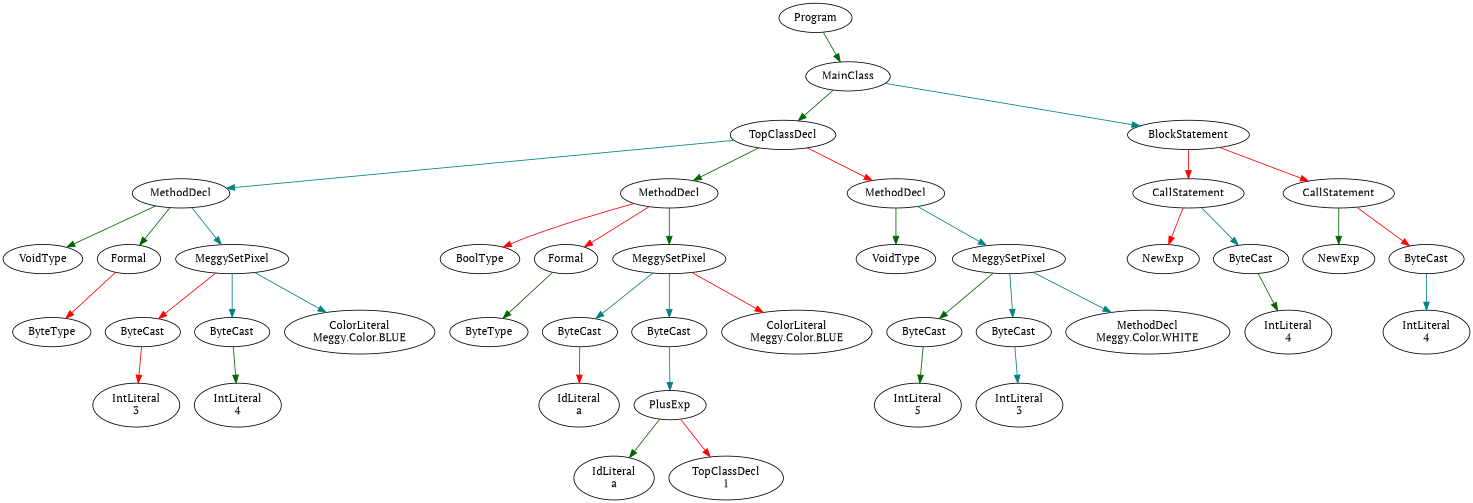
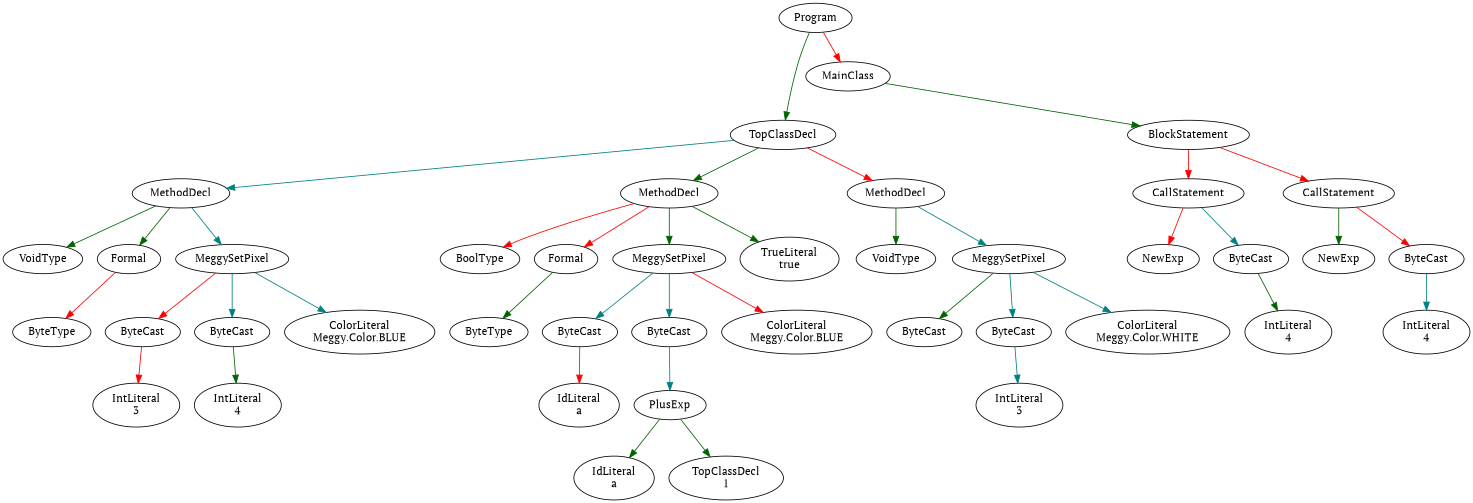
(830, 44) -> (830, 44)
(819, 103) -> (796, 71)
(1009, 104) -> (1009, 104)
none -> (790, 259)
(1148, 332) -> (1148, 332)
(918, 405) -> none
(693, 435) -> (693, 435)
